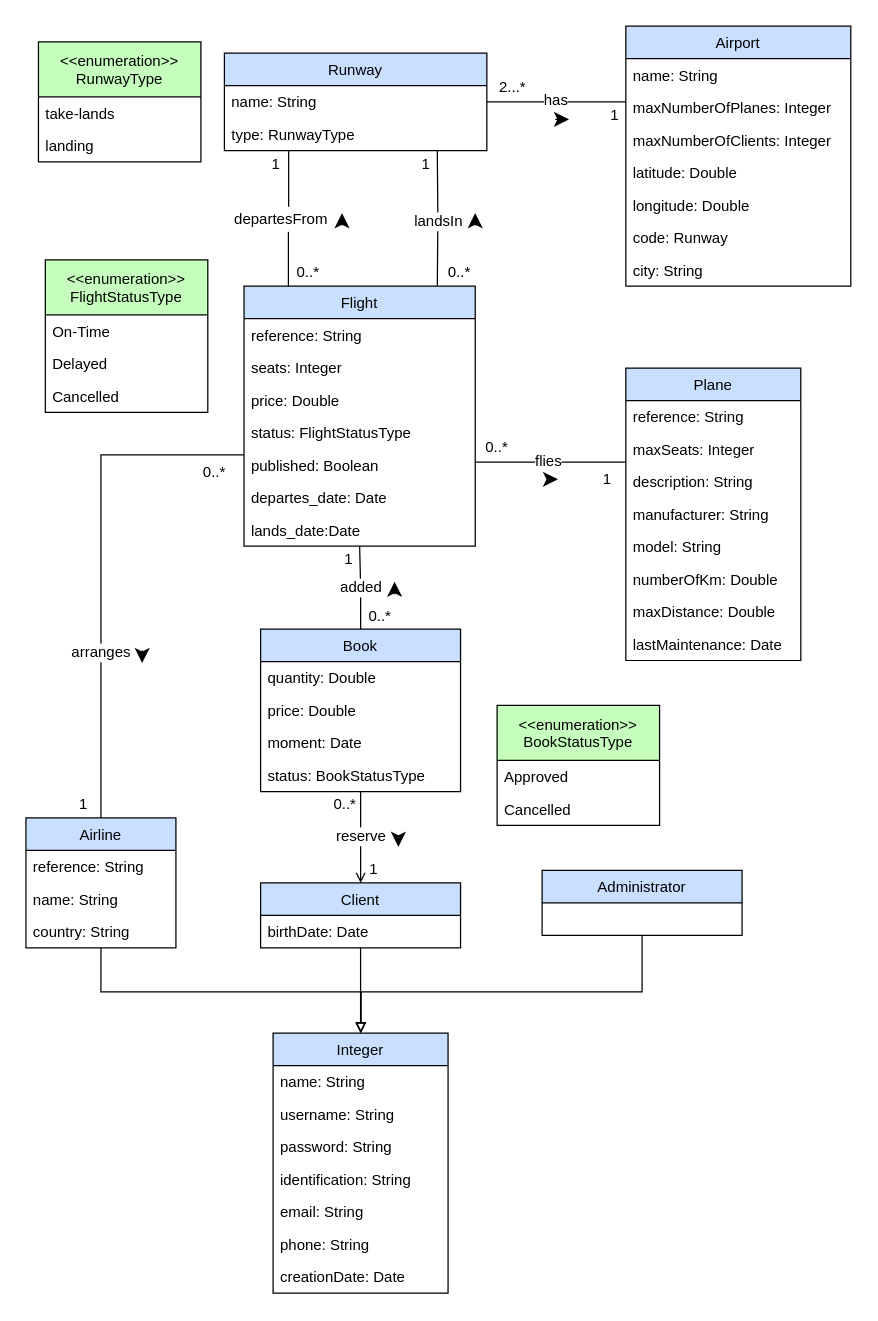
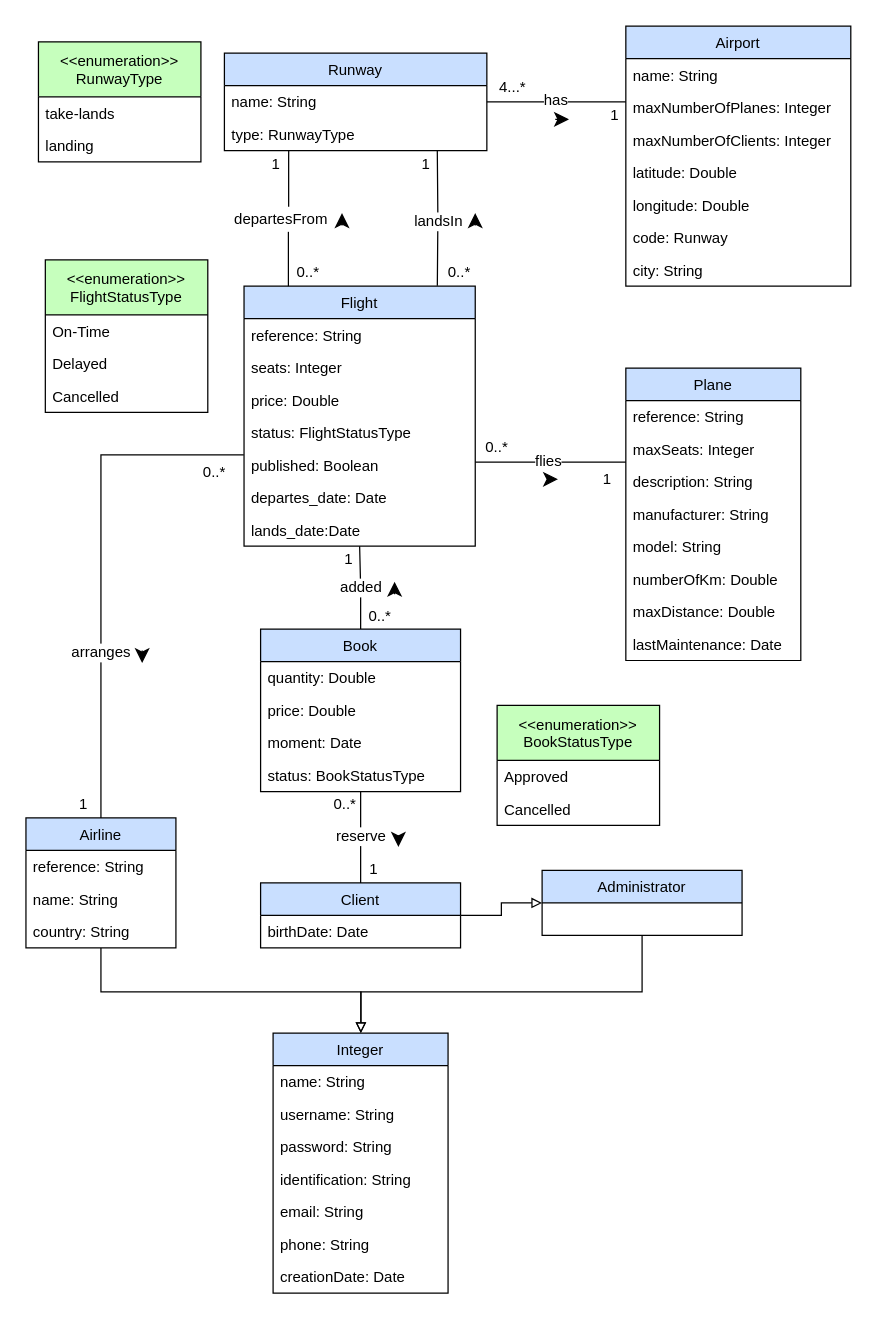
(515, 88) -> (515, 88)
(360, 877) -> (360, 878)
(360, 970) -> (501, 914)
